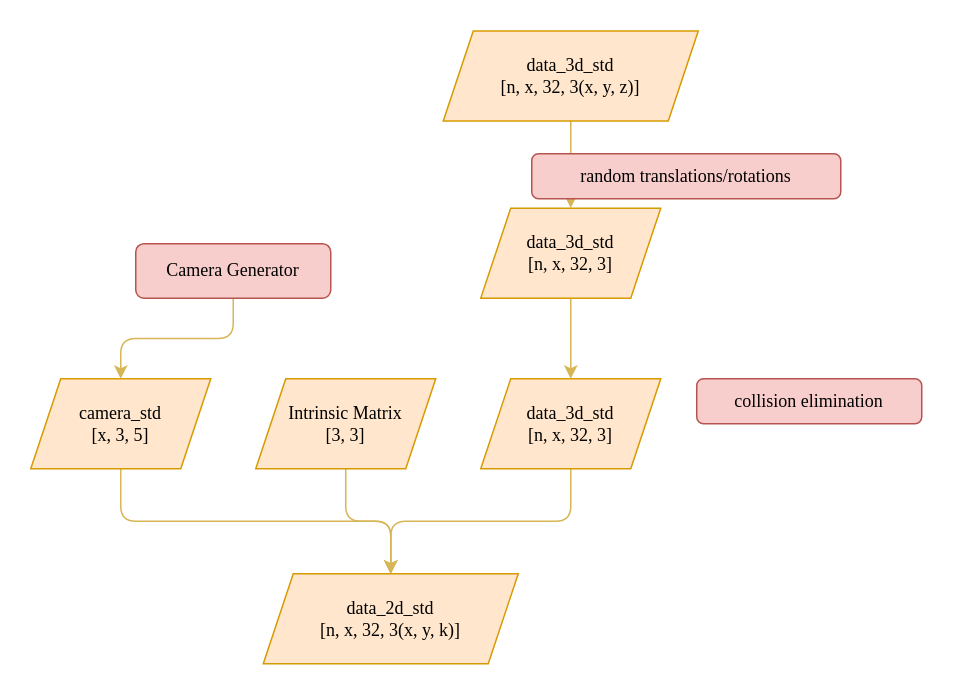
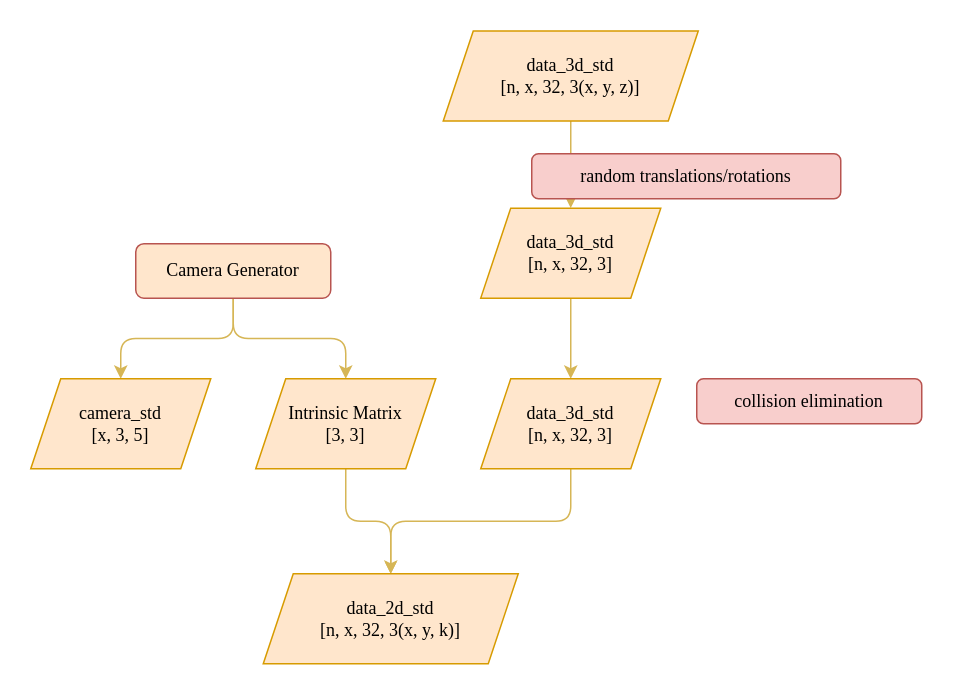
(233, 271) -> (233, 271)
none -> (300, 339)
(350, 518) -> (350, 518)
(215, 521) -> none
